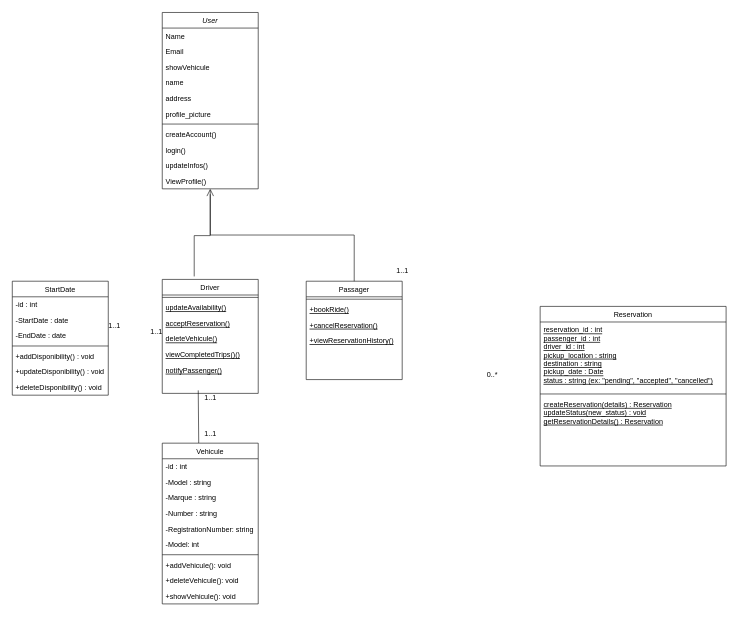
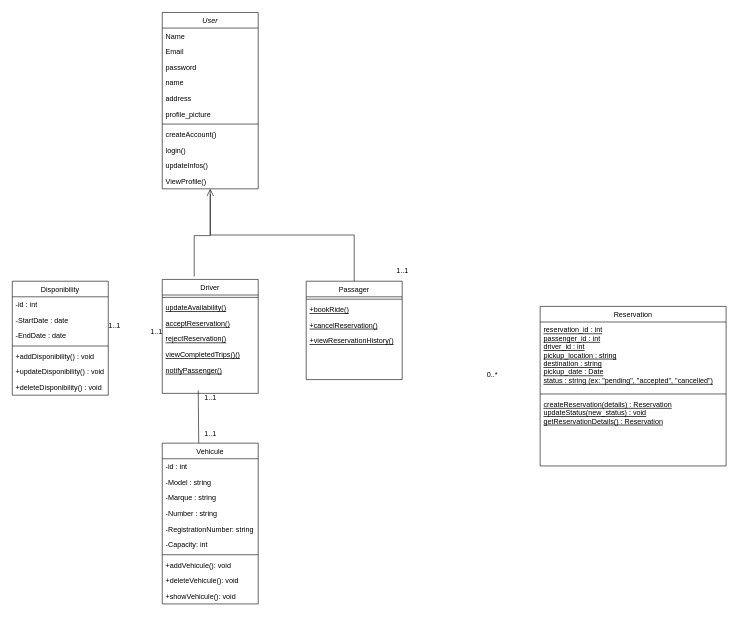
(188, 67) -> (182, 67)
(60, 289) -> (60, 289)
(195, 339) -> (203, 339)
(184, 545) -> (190, 545)
